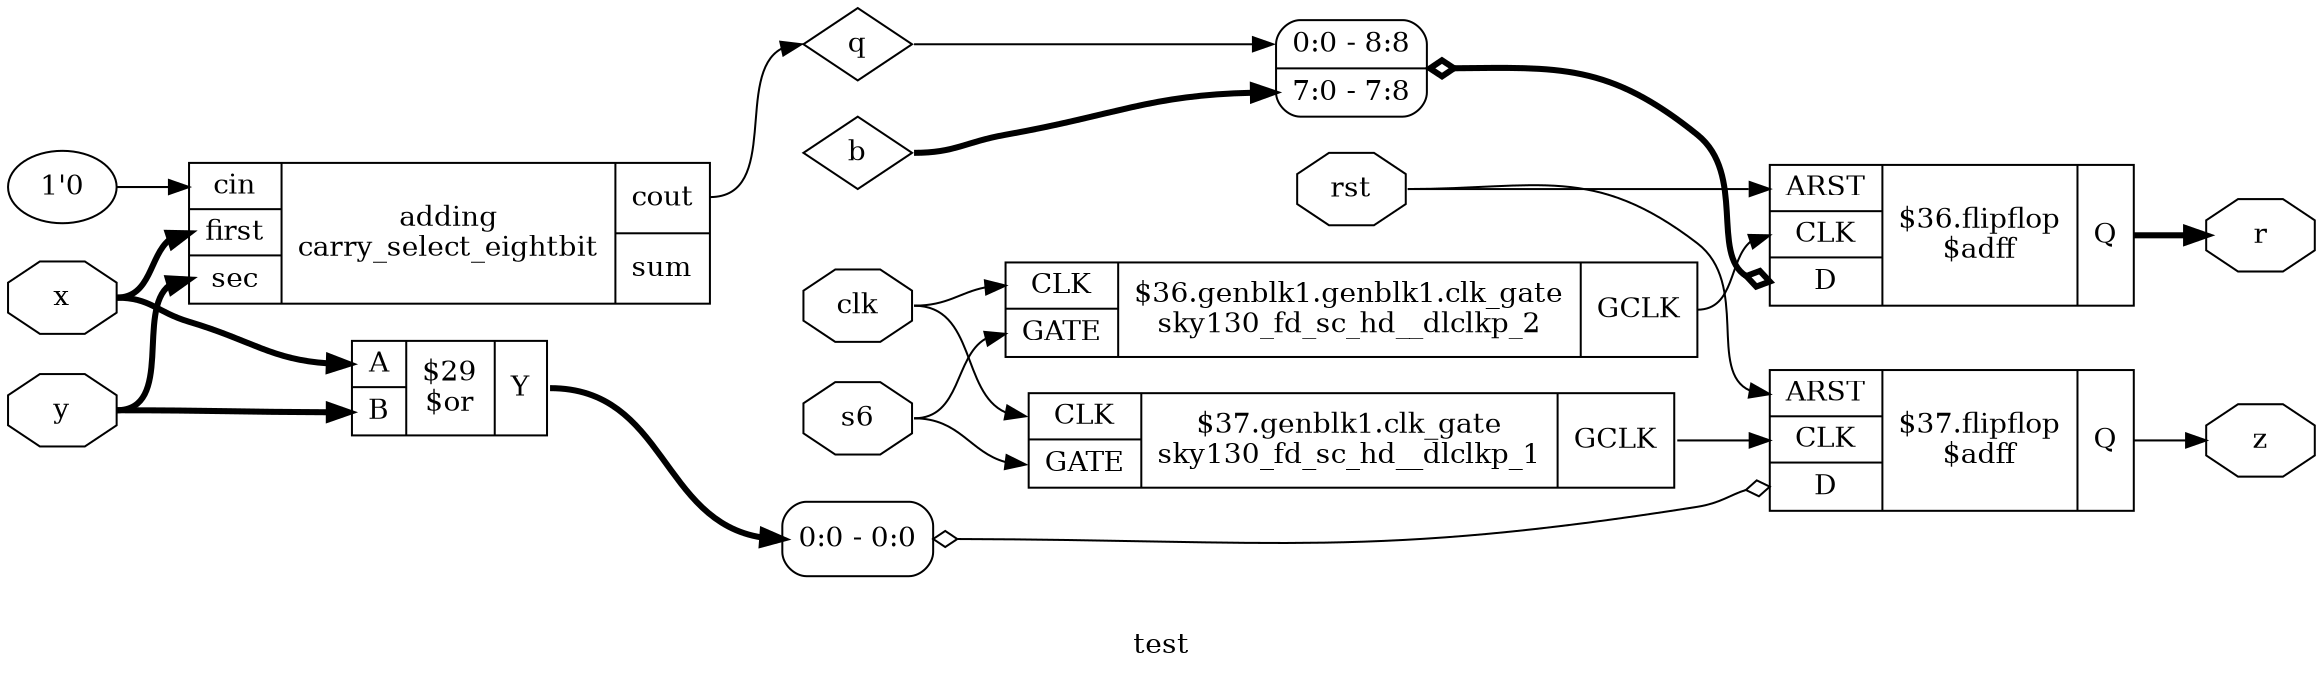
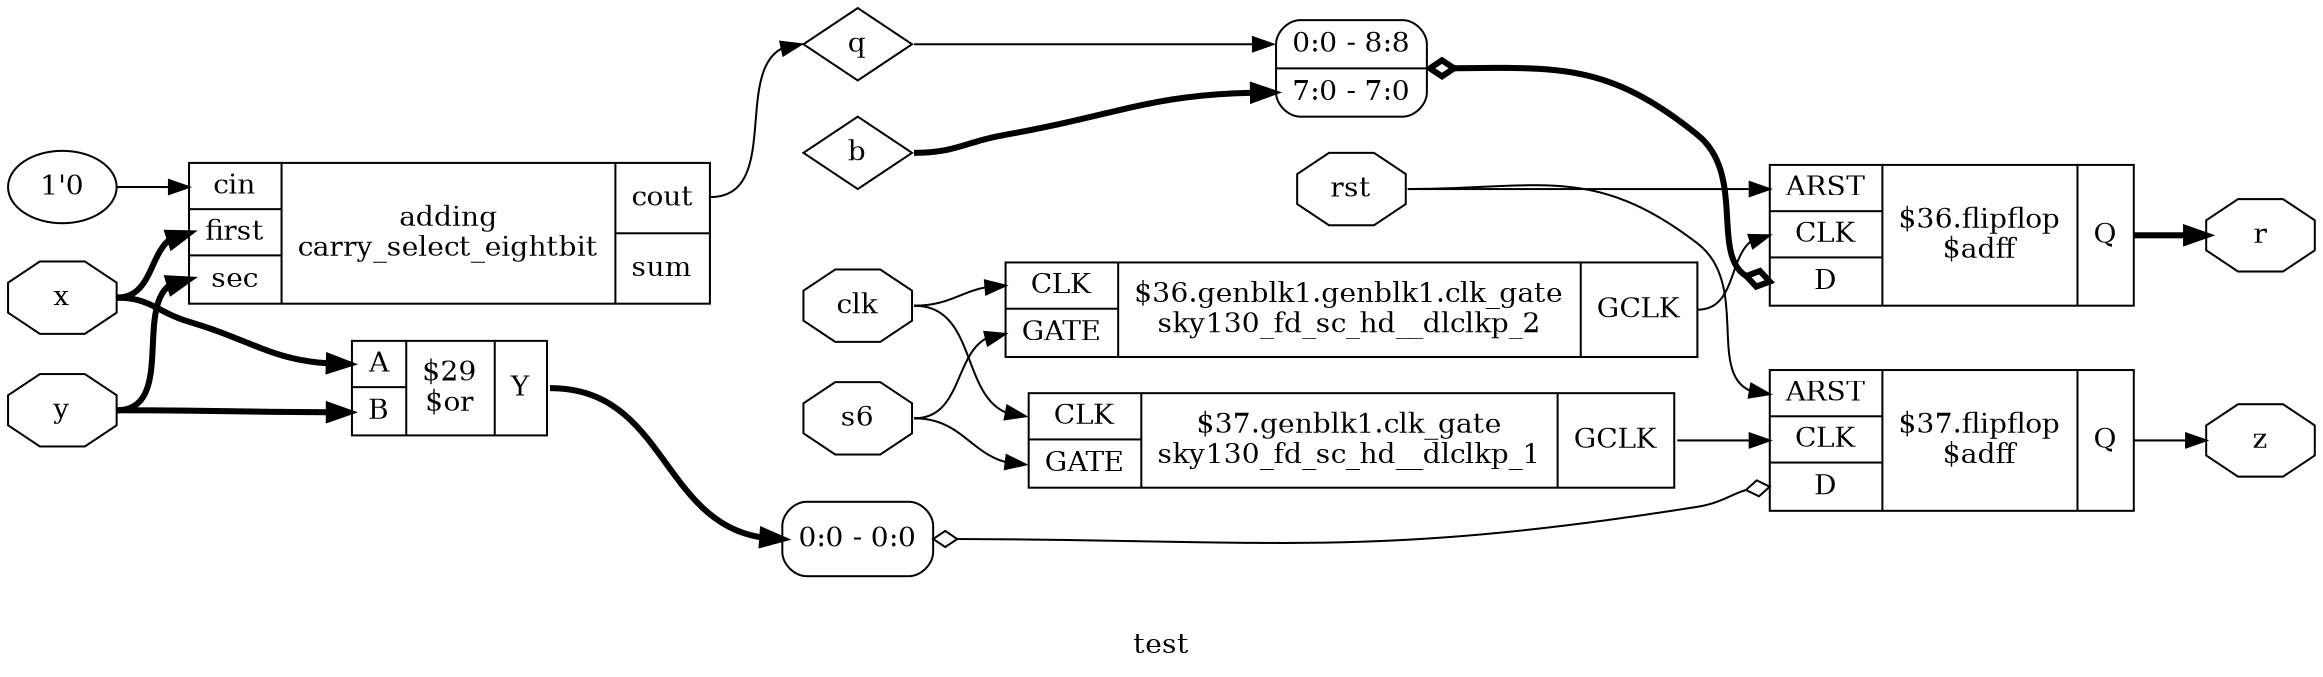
(1351, 92) -> (1351, 92)
